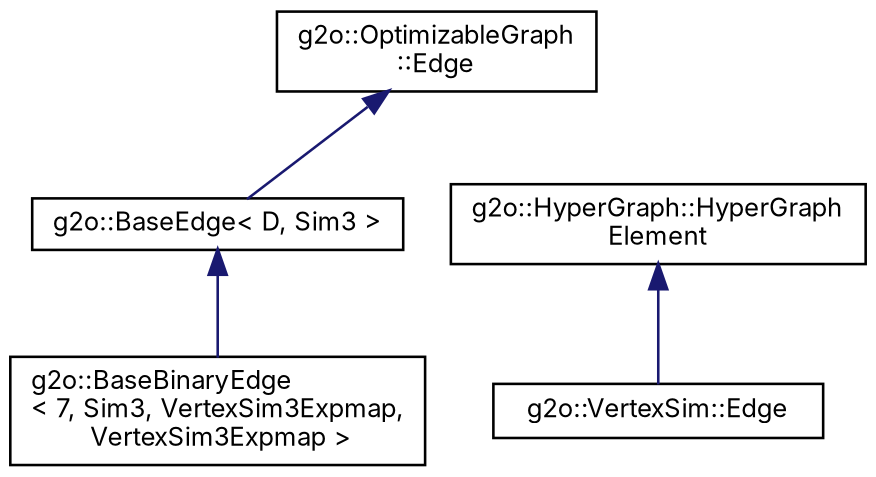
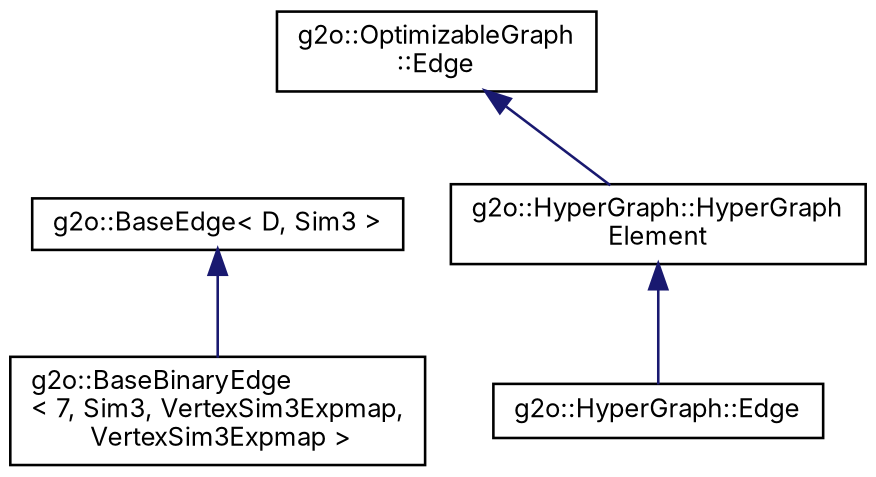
(307, 153) -> (558, 146)
(658, 411) -> (658, 411)
